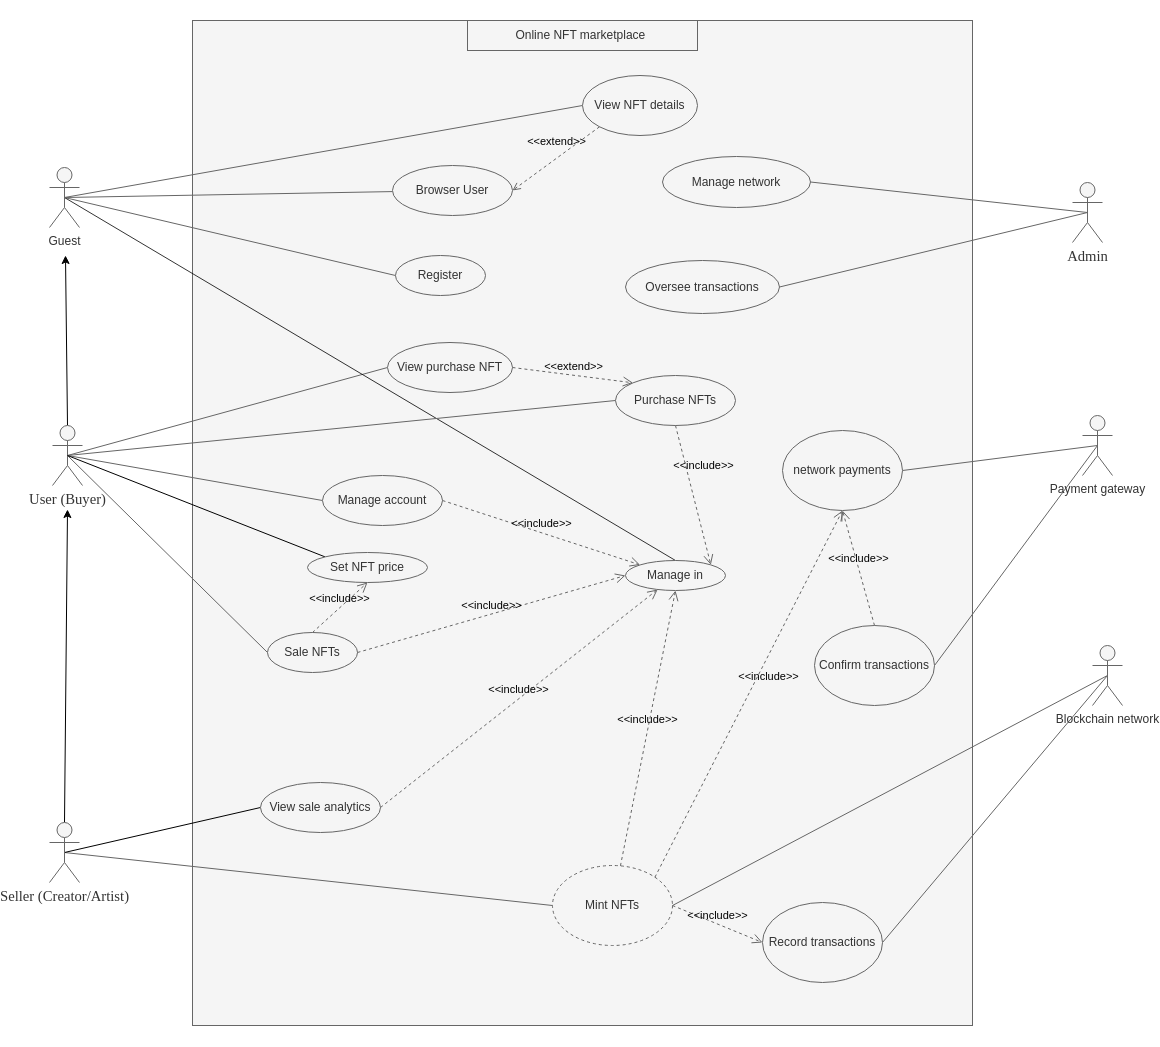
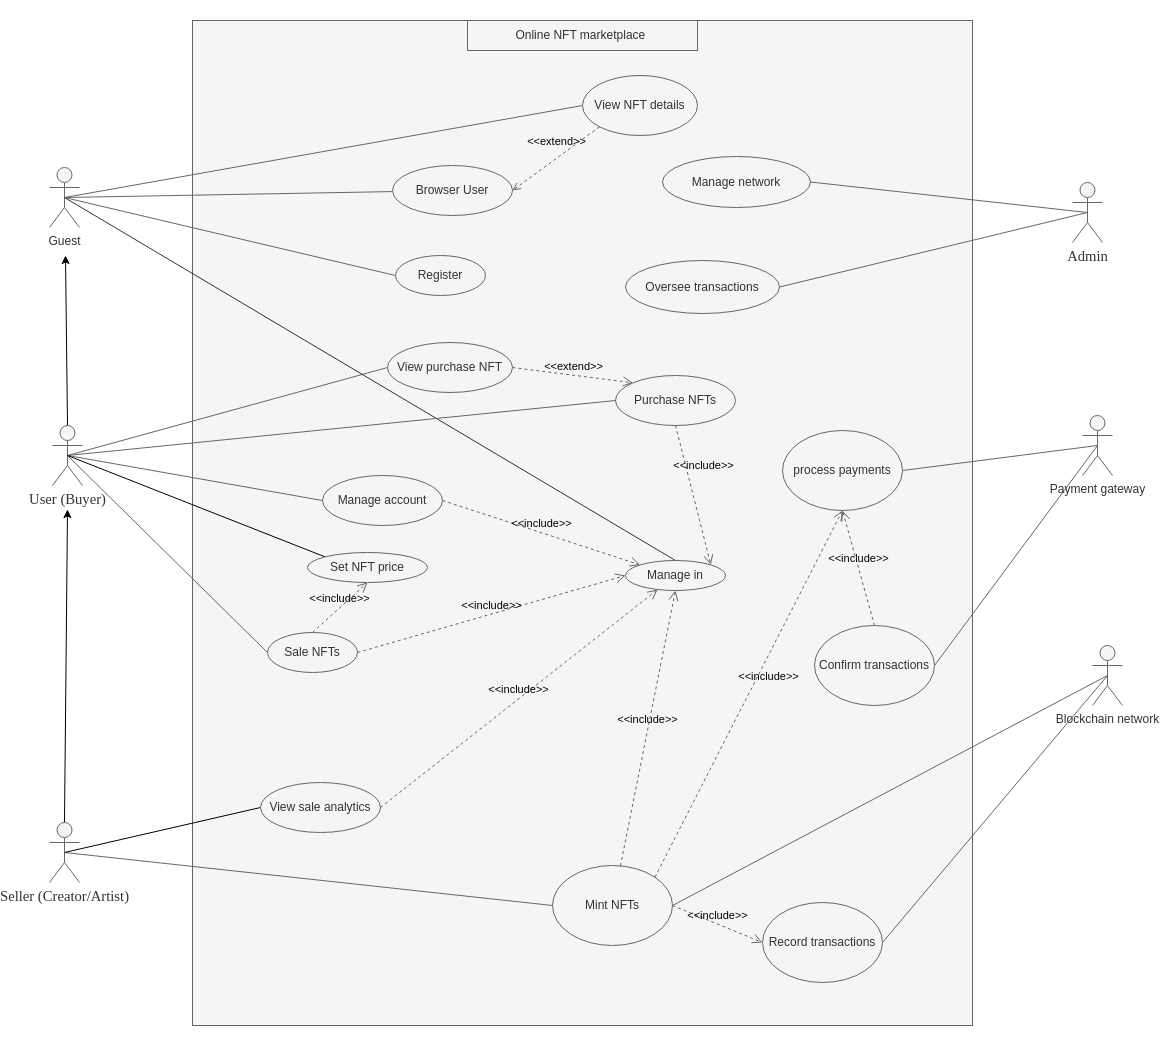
(843, 471) -> (843, 471)
(613, 906) -> (613, 906)
